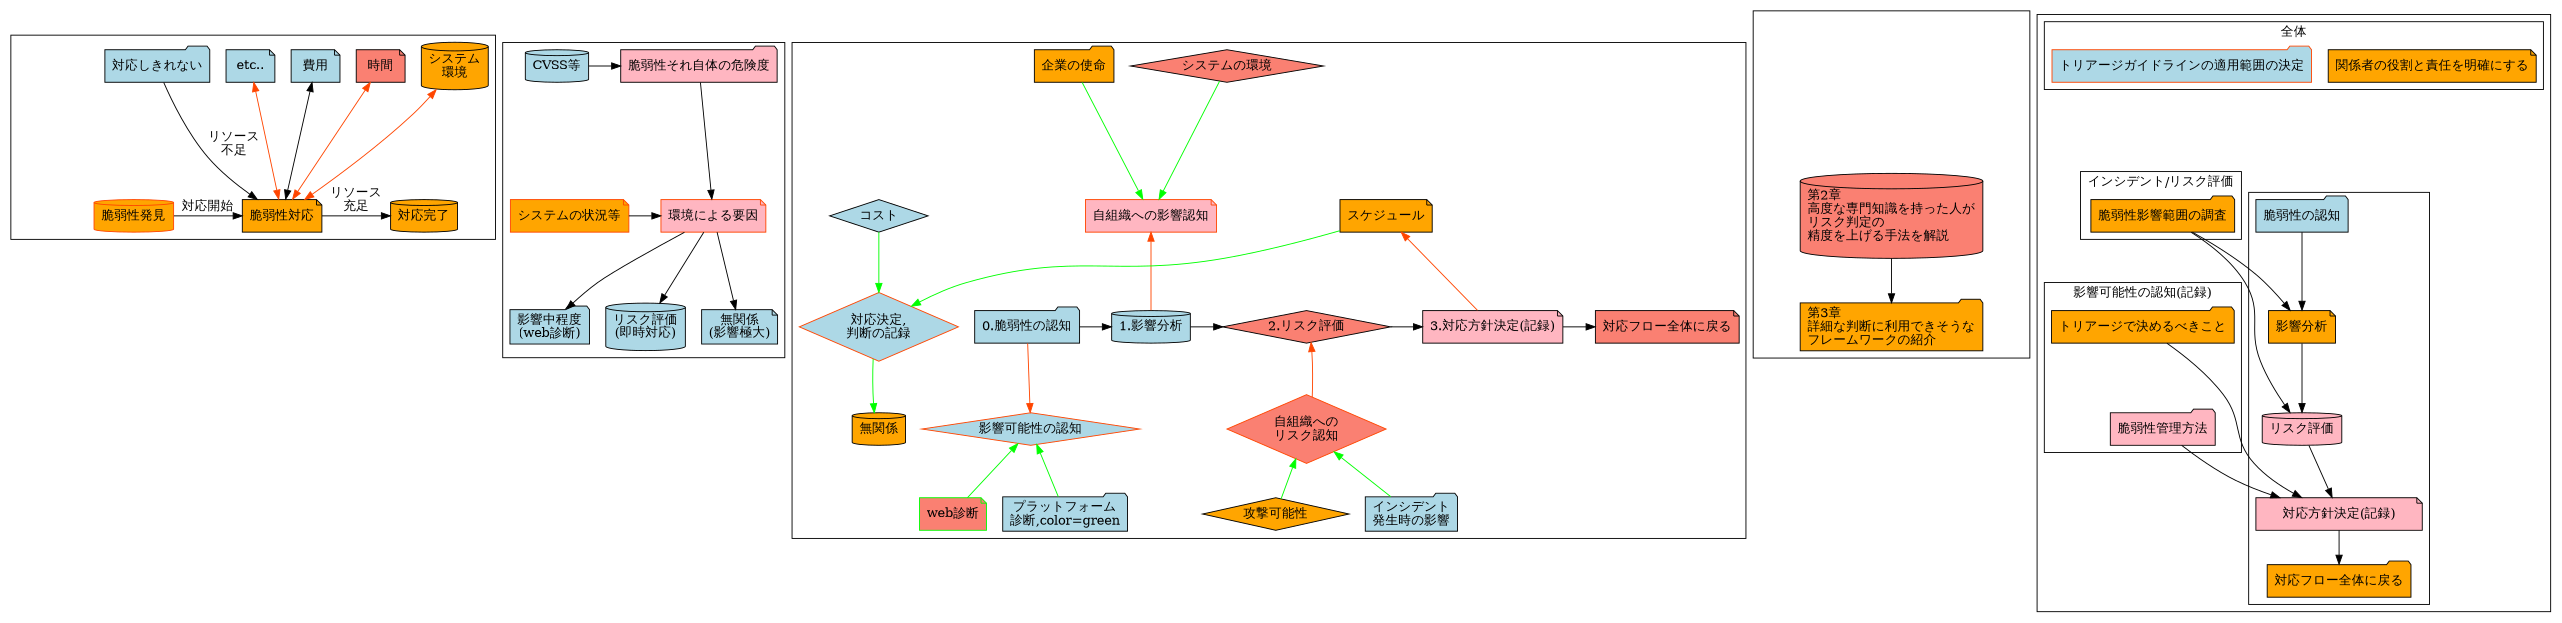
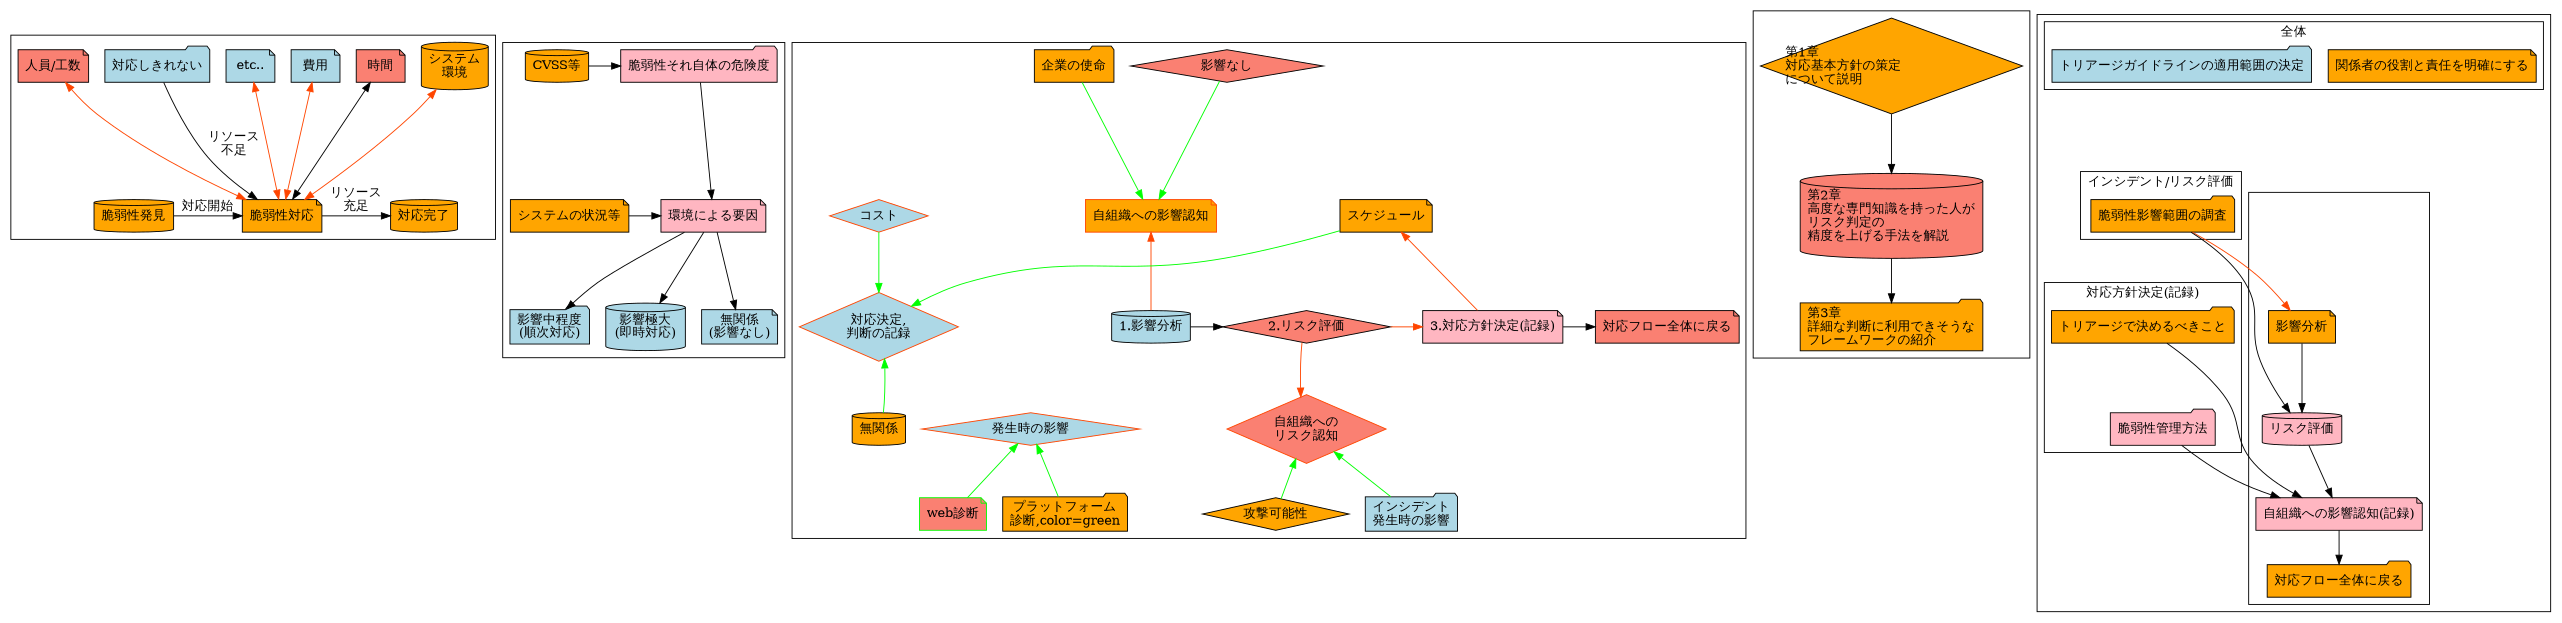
none -> (53, 66)
(557, 66) -> (557, 66)
(1227, 66) -> (1227, 66)
none -> (1892, 66)
(2182, 66) -> (2182, 66)
(299, 141) -> (299, 141)
(331, 141) -> (331, 141)
(134, 216) -> (134, 216)
(570, 216) -> (570, 216)
(713, 216) -> (713, 216)
(879, 216) -> (879, 216)
(1151, 216) -> (1151, 216)
(2302, 216) -> none
(2242, 263) -> (2242, 263)
(2143, 293) -> (2143, 293)
(550, 327) -> (550, 327)
(646, 327) -> (646, 327)
(740, 327) -> (740, 327)
(1027, 327) -> none
(1402, 327) -> (1402, 327)
(1313, 374) -> (1301, 365)
(873, 381) -> (885, 391)
(1031, 429) -> (1031, 429)
(1065, 514) -> (1065, 514)
(2339, 514) -> (2339, 514)
